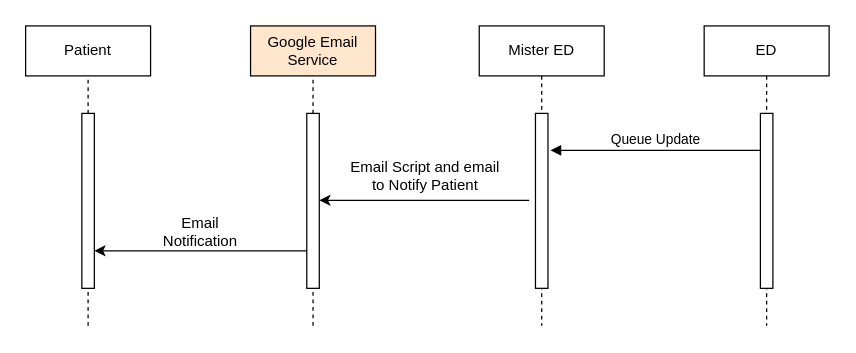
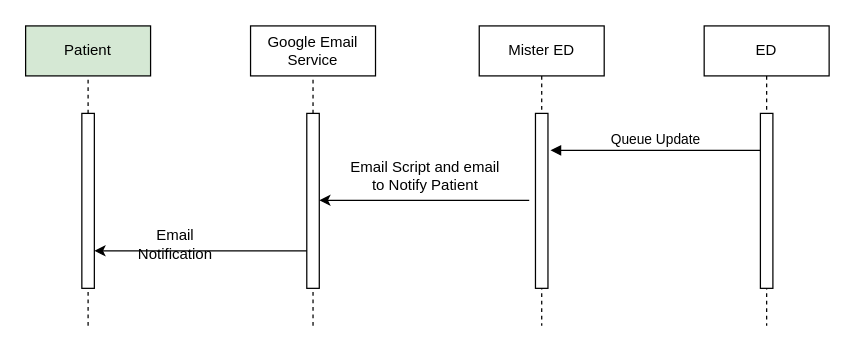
(88, 51) -> (88, 51)
(313, 51) -> (313, 51)
(201, 232) -> (176, 244)
